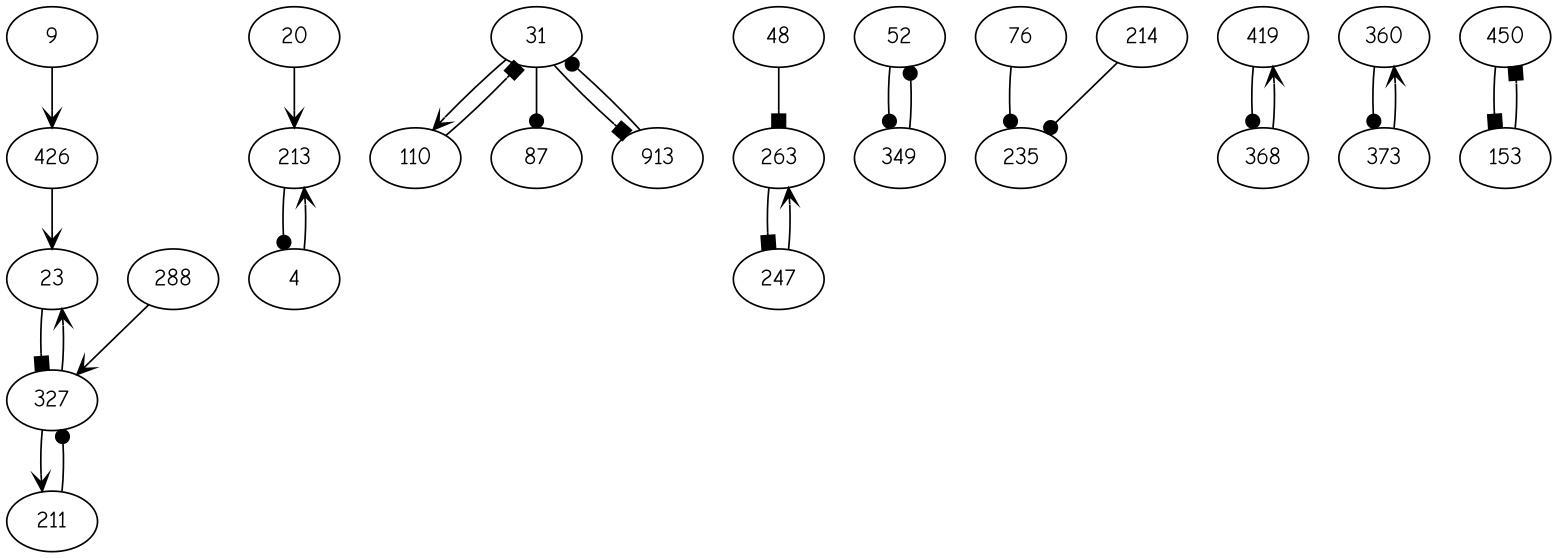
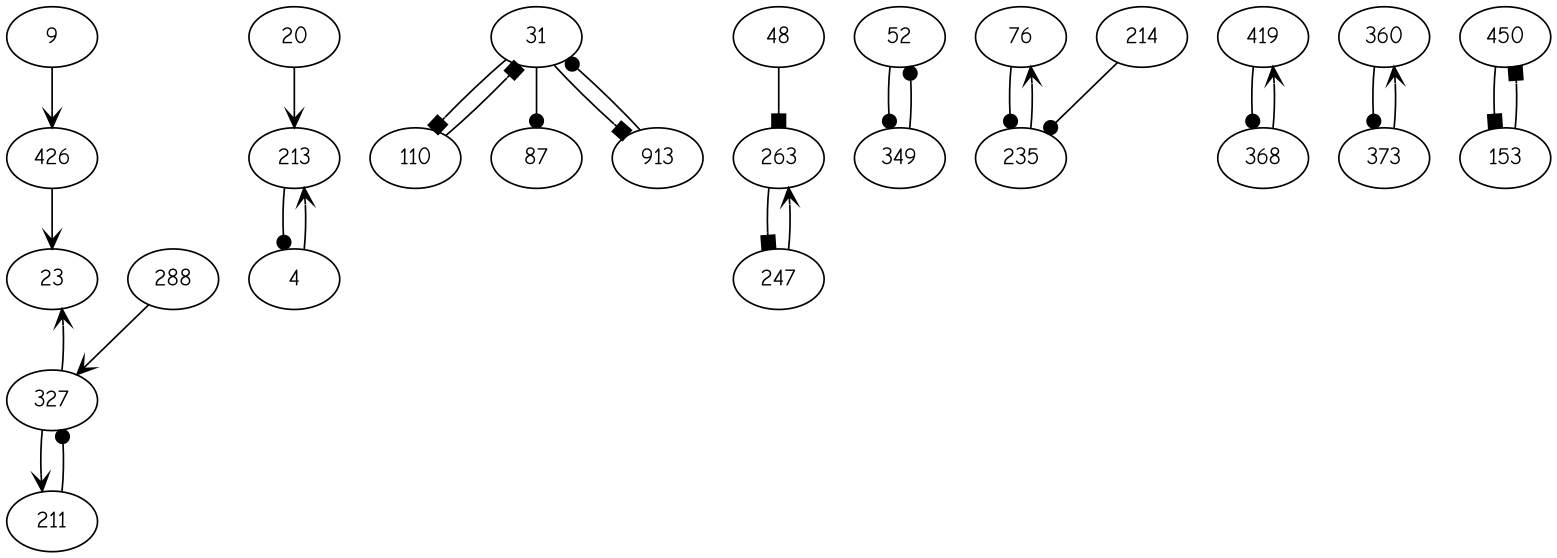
(475, 88) -> (475, 88)
none -> (1032, 106)
(41, 331) -> none
